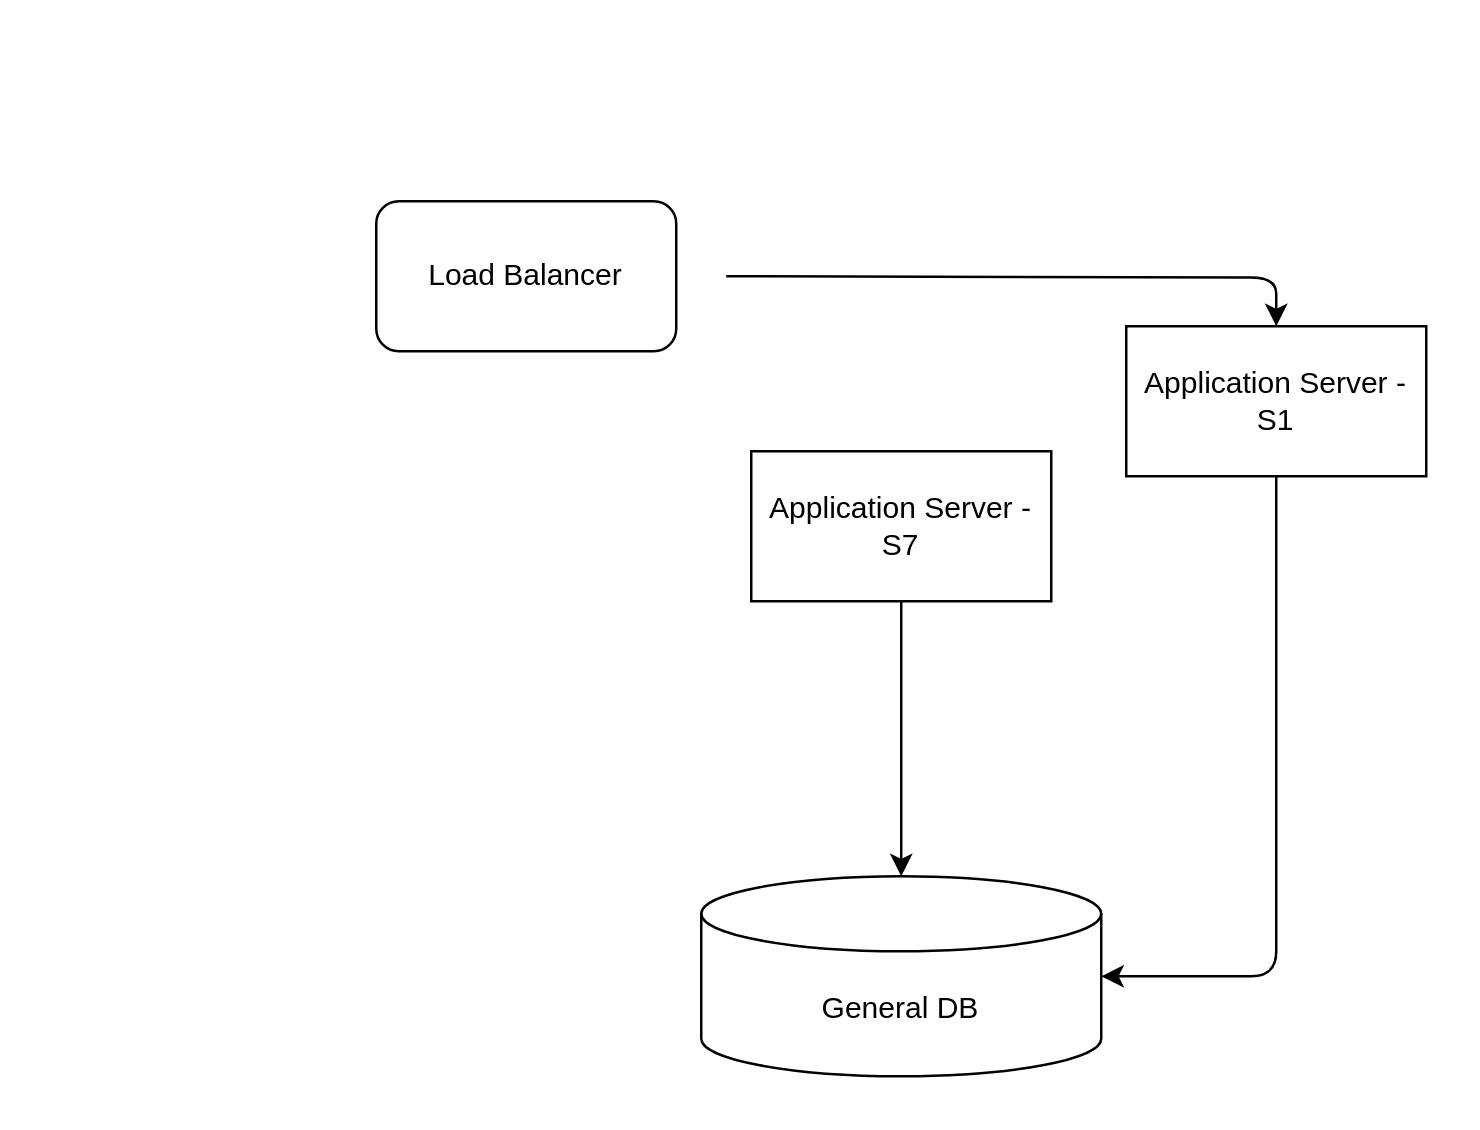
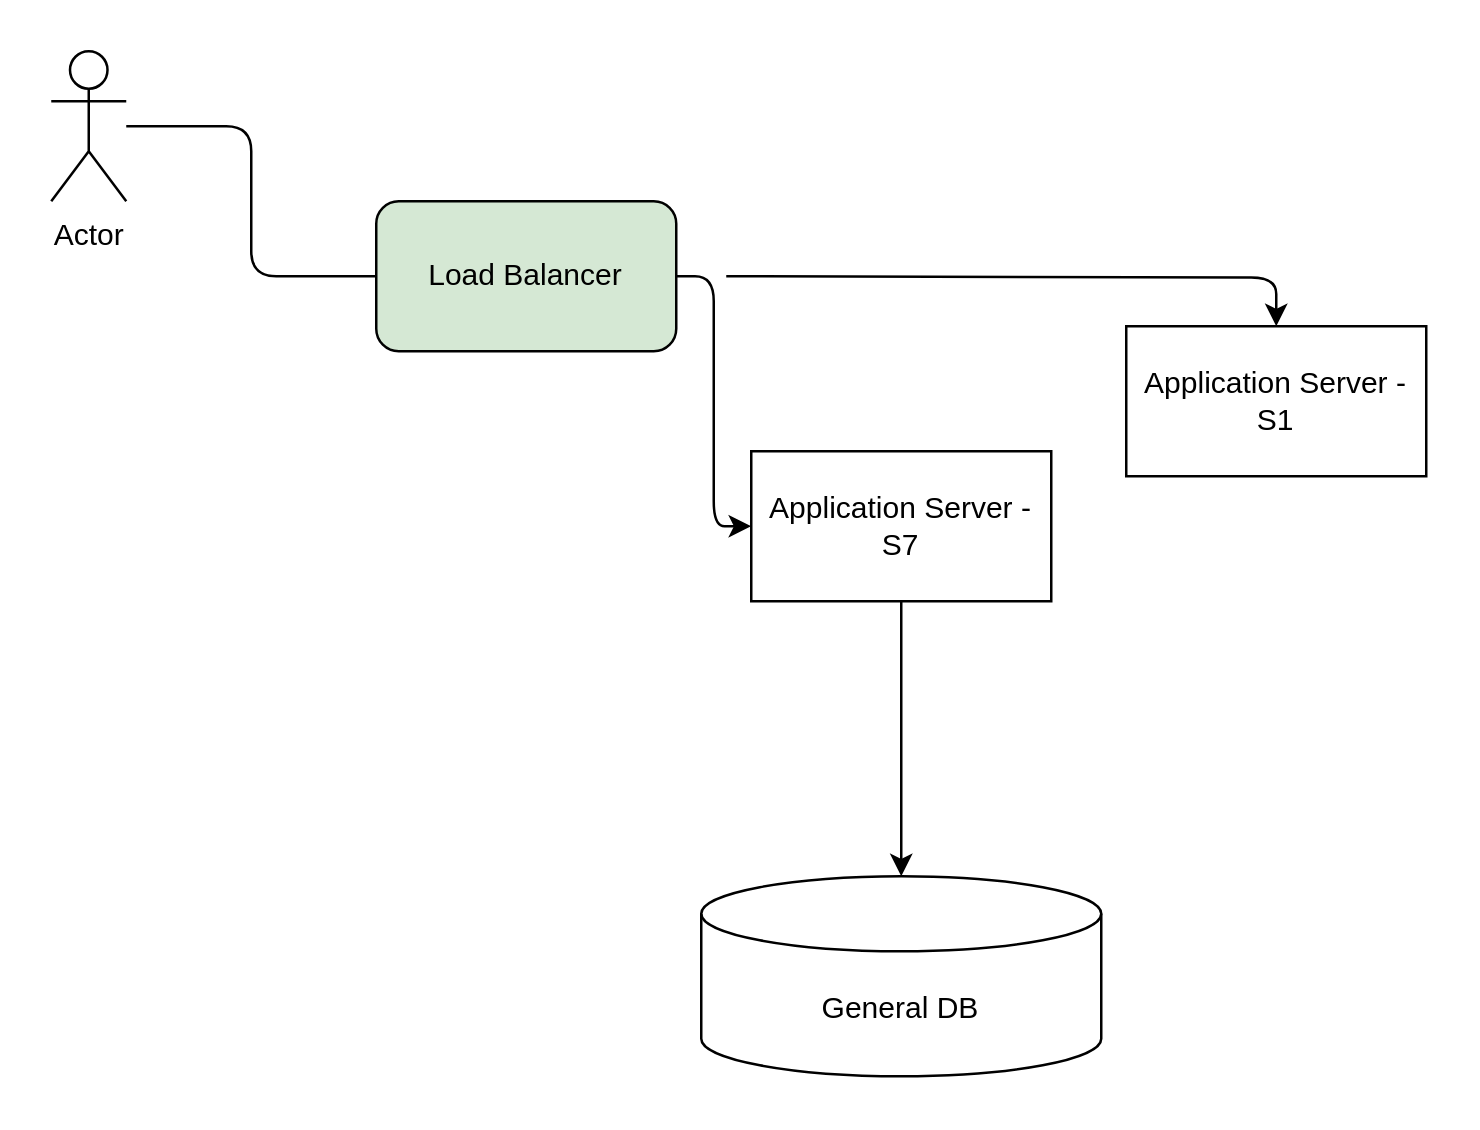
none -> (89, 126)
none -> (251, 201)
(526, 276) -> (526, 276)
none -> (714, 393)
(1276, 797) -> none
